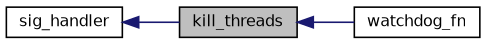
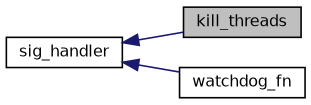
(334, 22) -> (159, 68)
